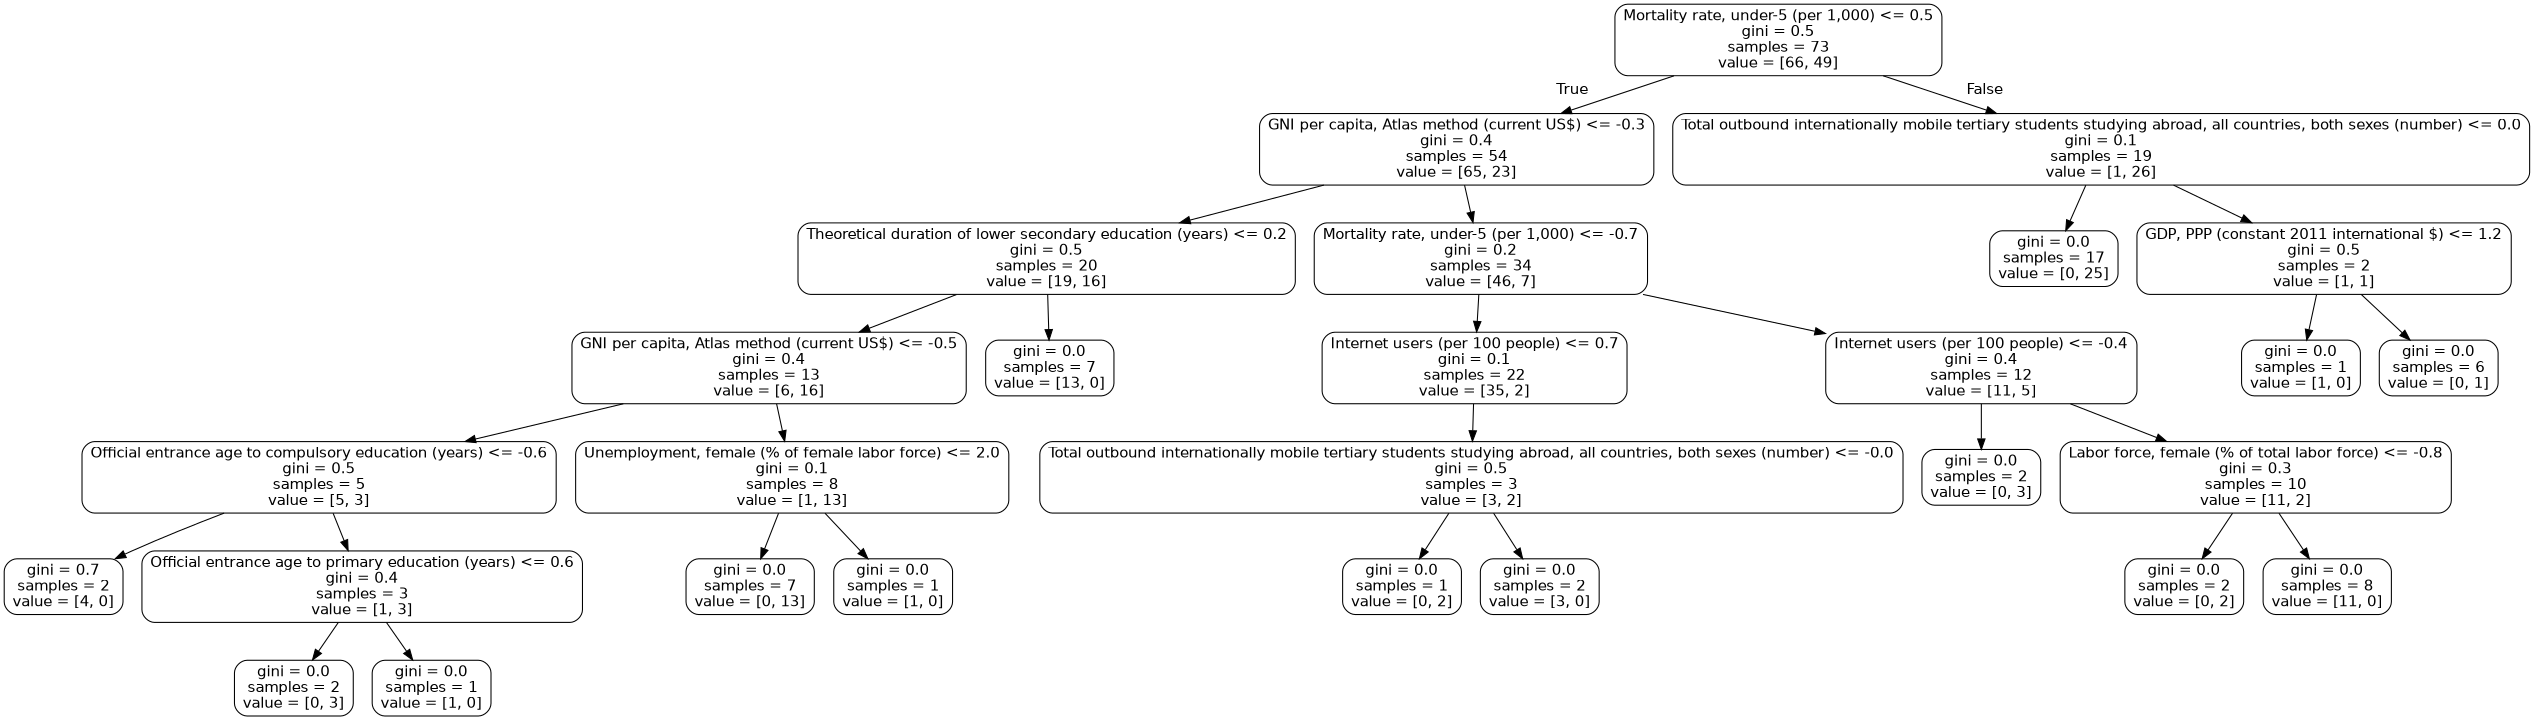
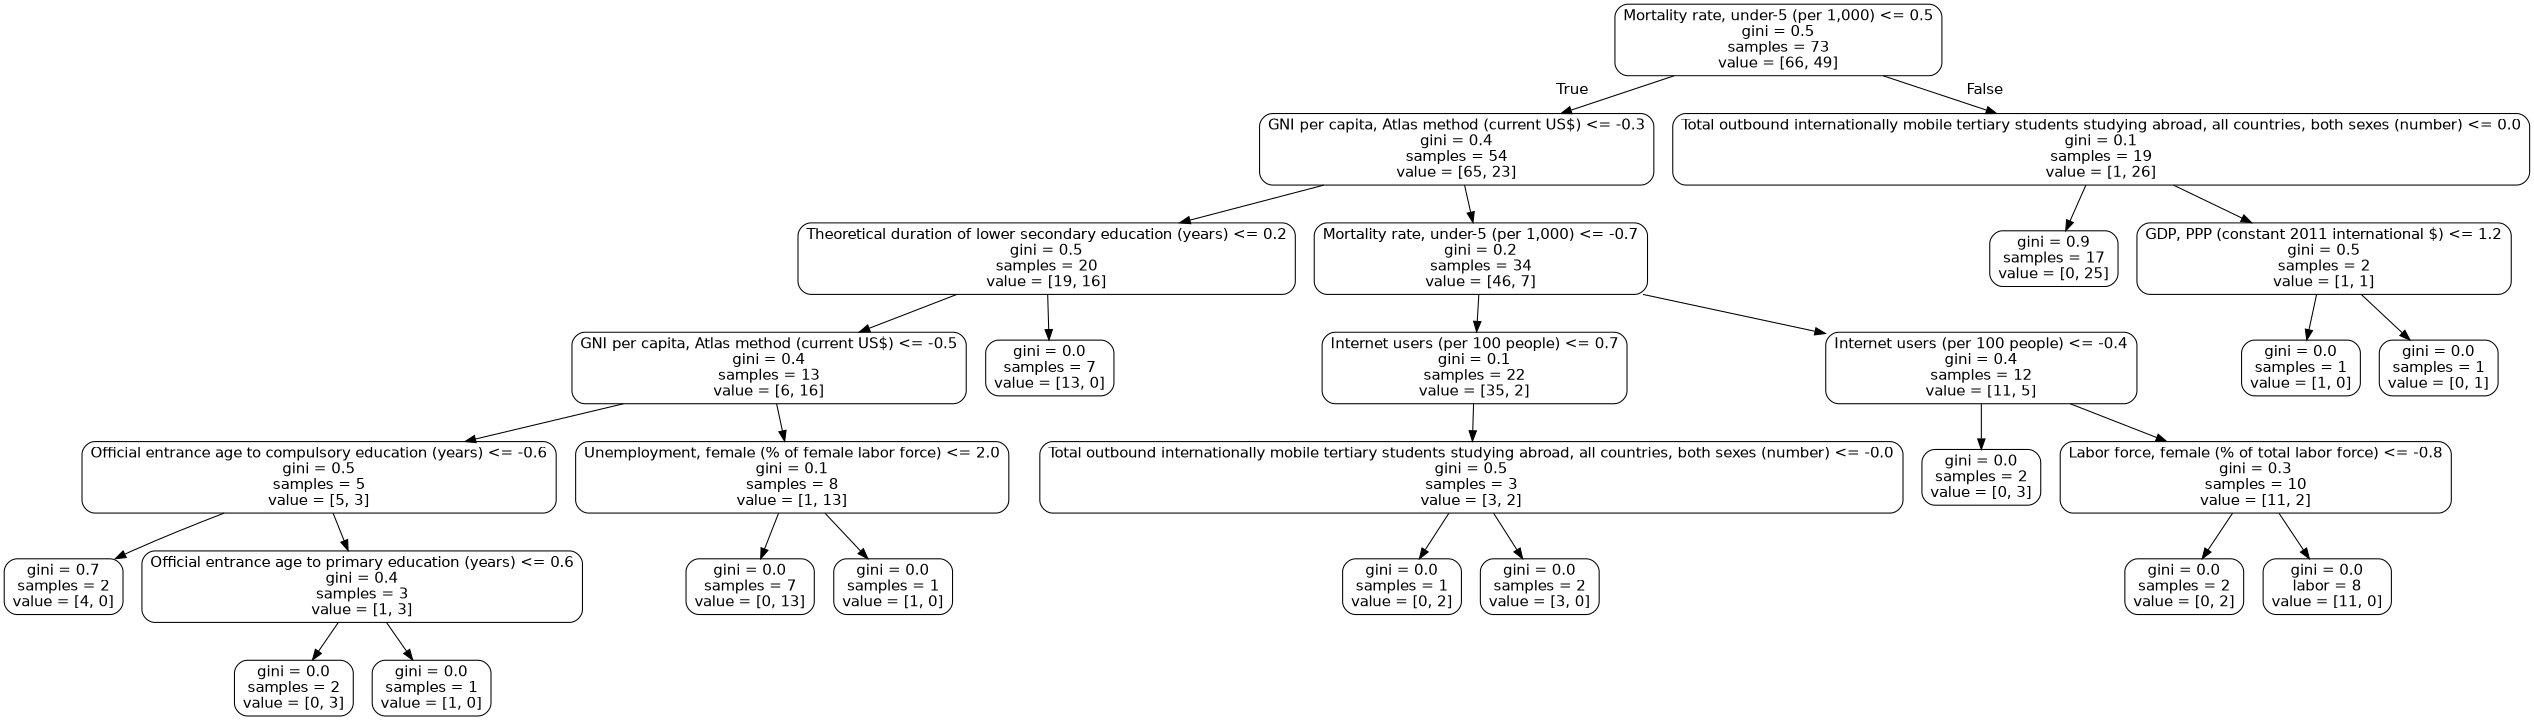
(2054, 259) -> (2054, 259)
(2439, 368) -> (2439, 368)
(2327, 587) -> (2327, 587)
